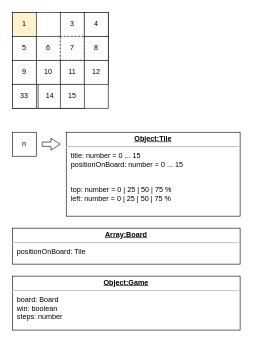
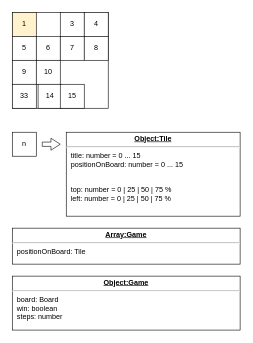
(72, 48) -> (72, 48)
(72, 72) -> none
(96, 72) -> none
(49, 237) -> (49, 237)
